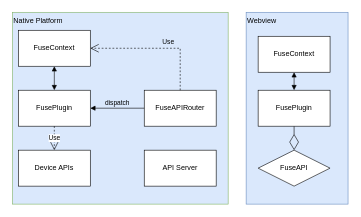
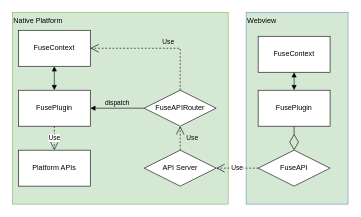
(261, 21) -> (261, 21)
(120, 108) -> (120, 108)
(180, 108) -> (180, 108)
none -> (180, 139)
(54, 168) -> (54, 168)
(180, 168) -> (180, 168)
none -> (238, 168)
